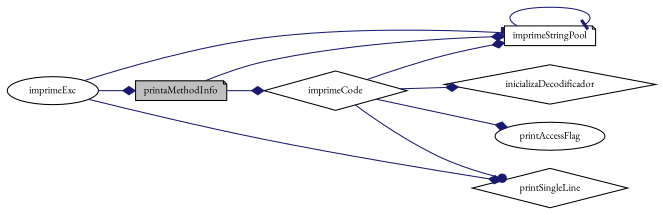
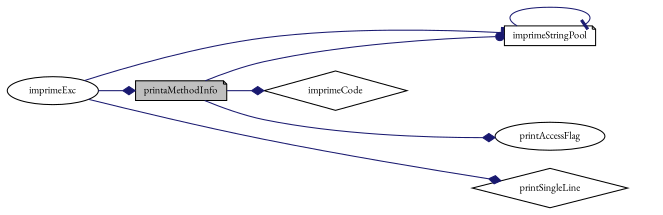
(349, 48) -> (349, 48)
(429, 60) -> none
(550, 84) -> none
(436, 112) -> (342, 131)
(423, 148) -> none
